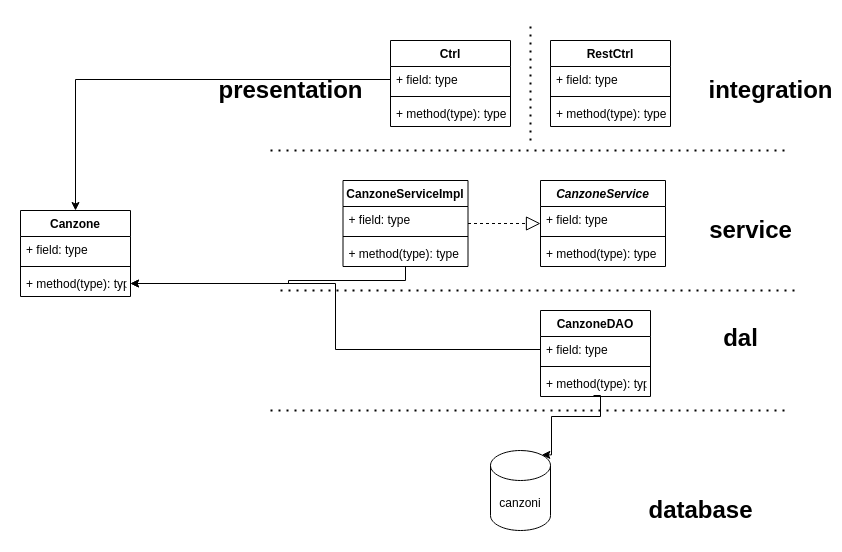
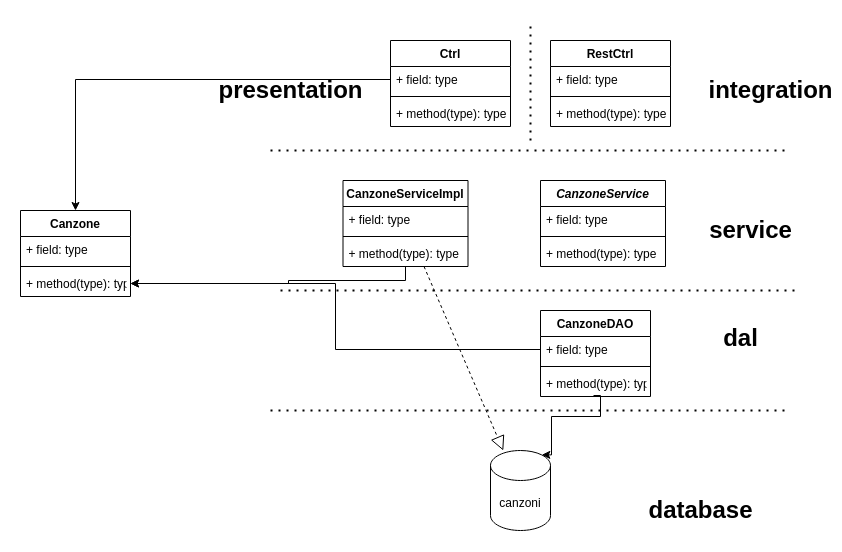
(498, 224) -> (461, 353)
